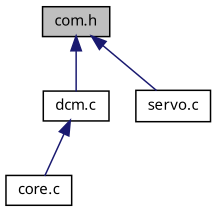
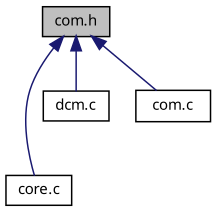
(173, 106) -> (173, 106)
(54, 155) -> (26, 109)
